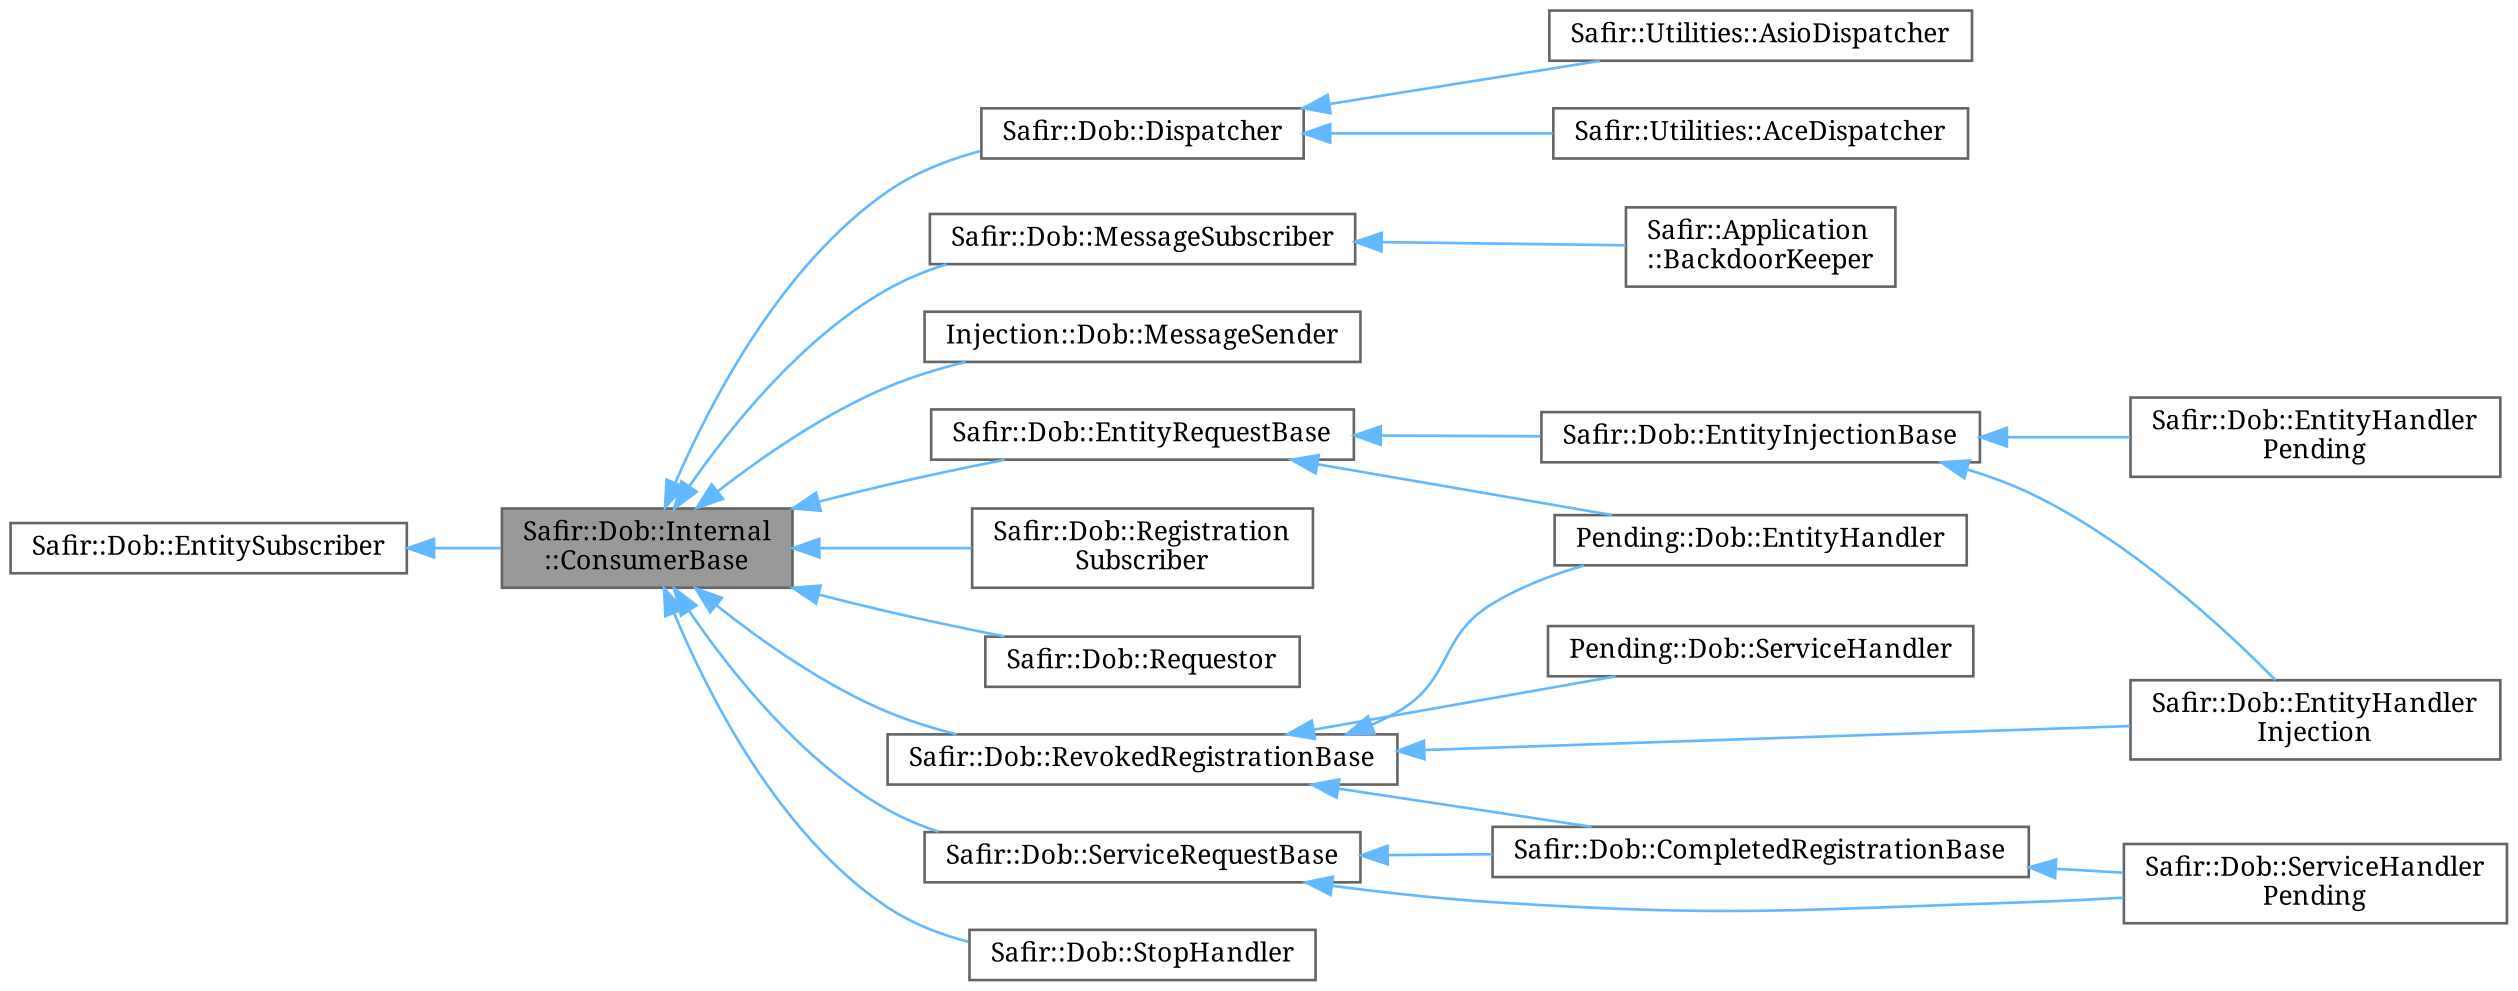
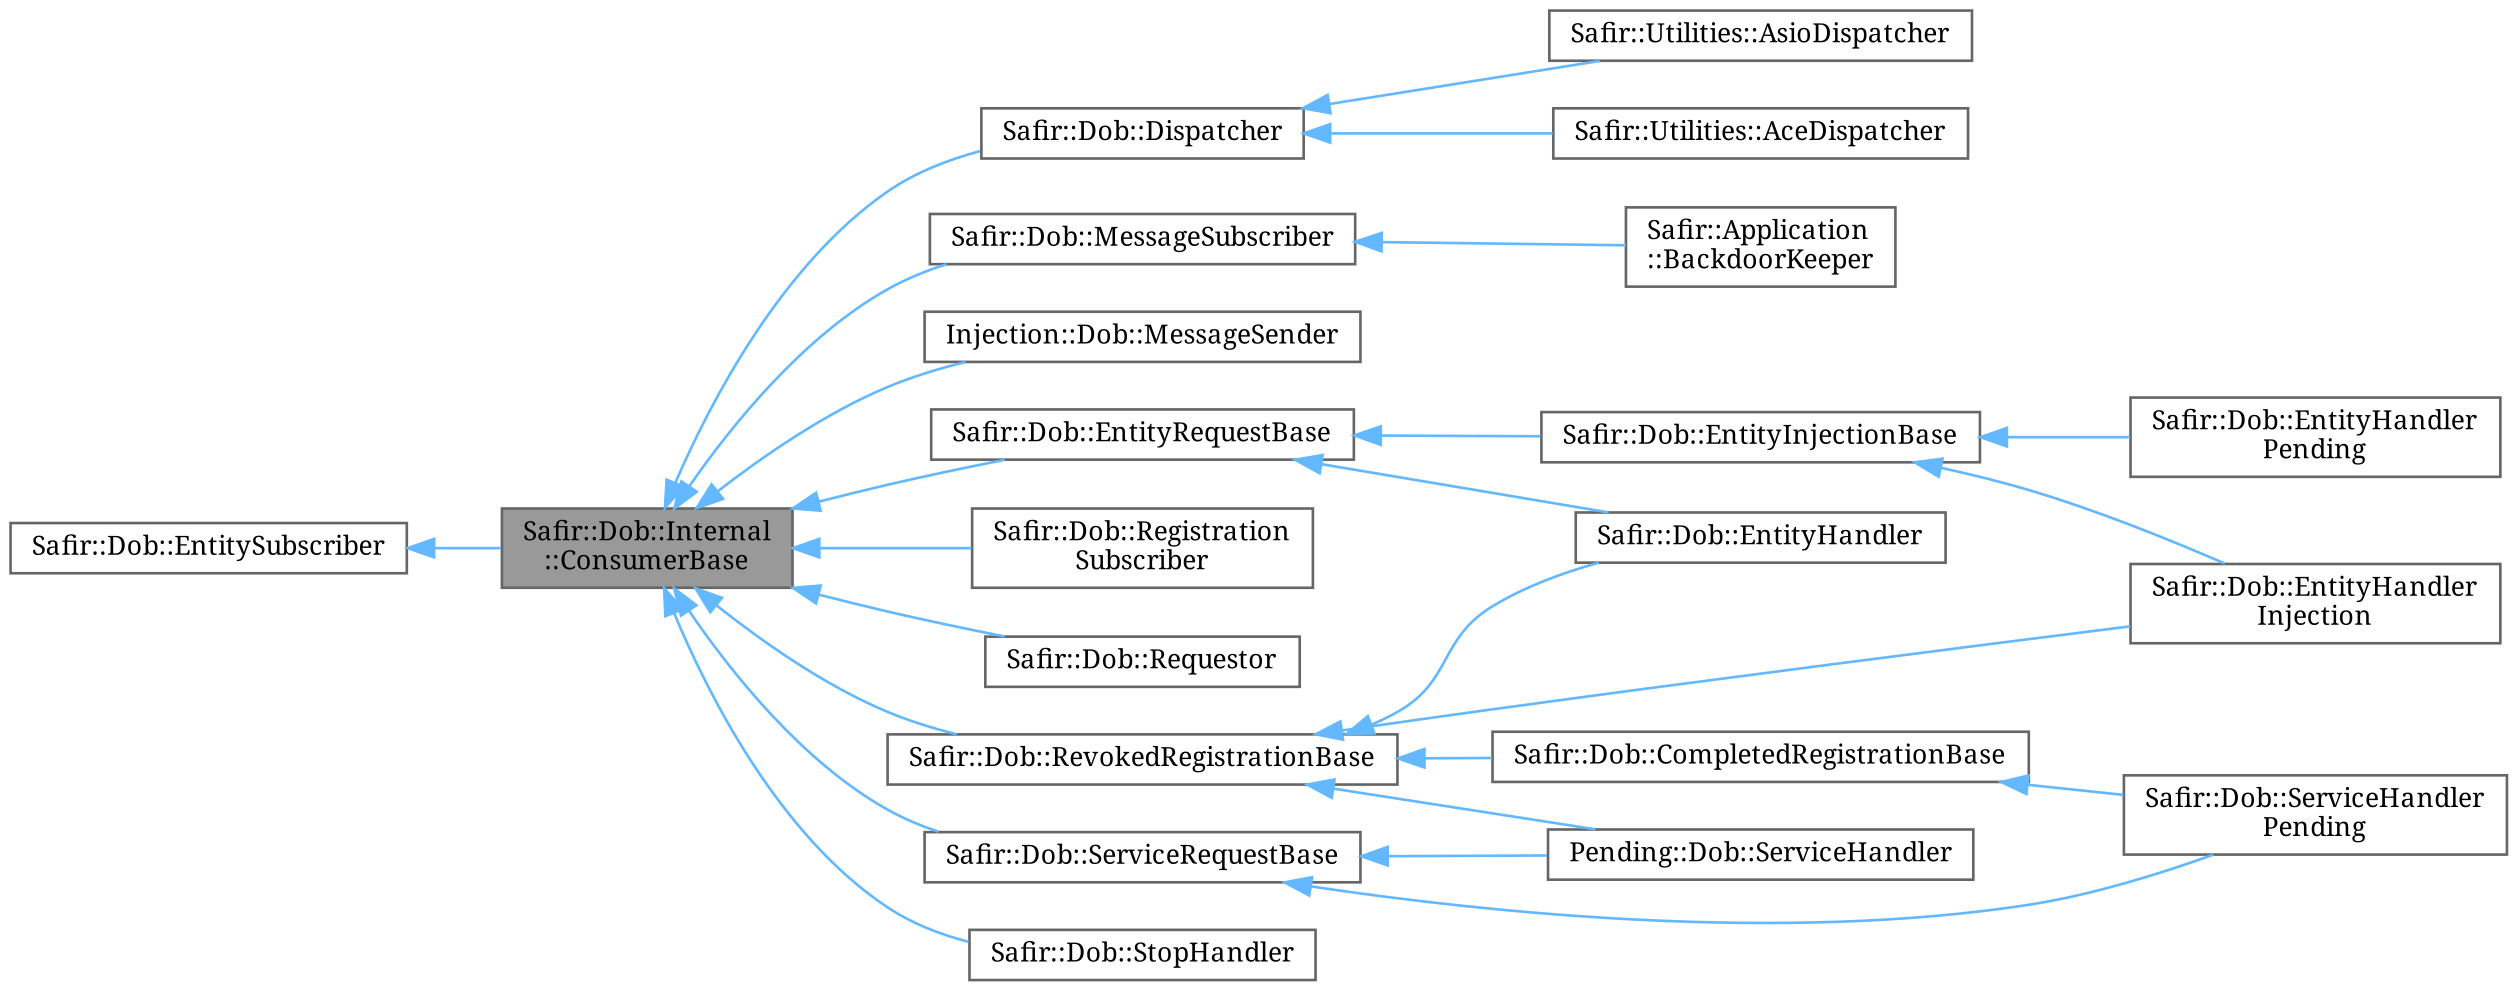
(1761, 540) -> (1761, 538)
(1440, 855) -> (1467, 856)
